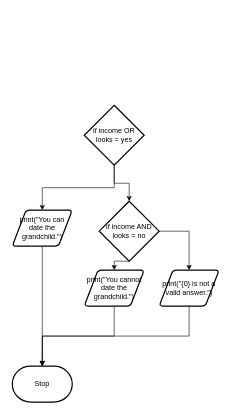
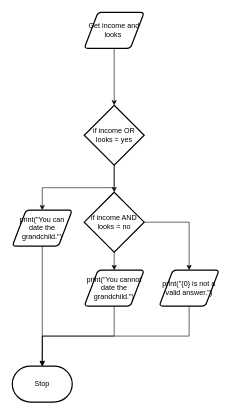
none -> (114, 30)
none -> (114, 99)
(129, 231) -> (114, 222)
